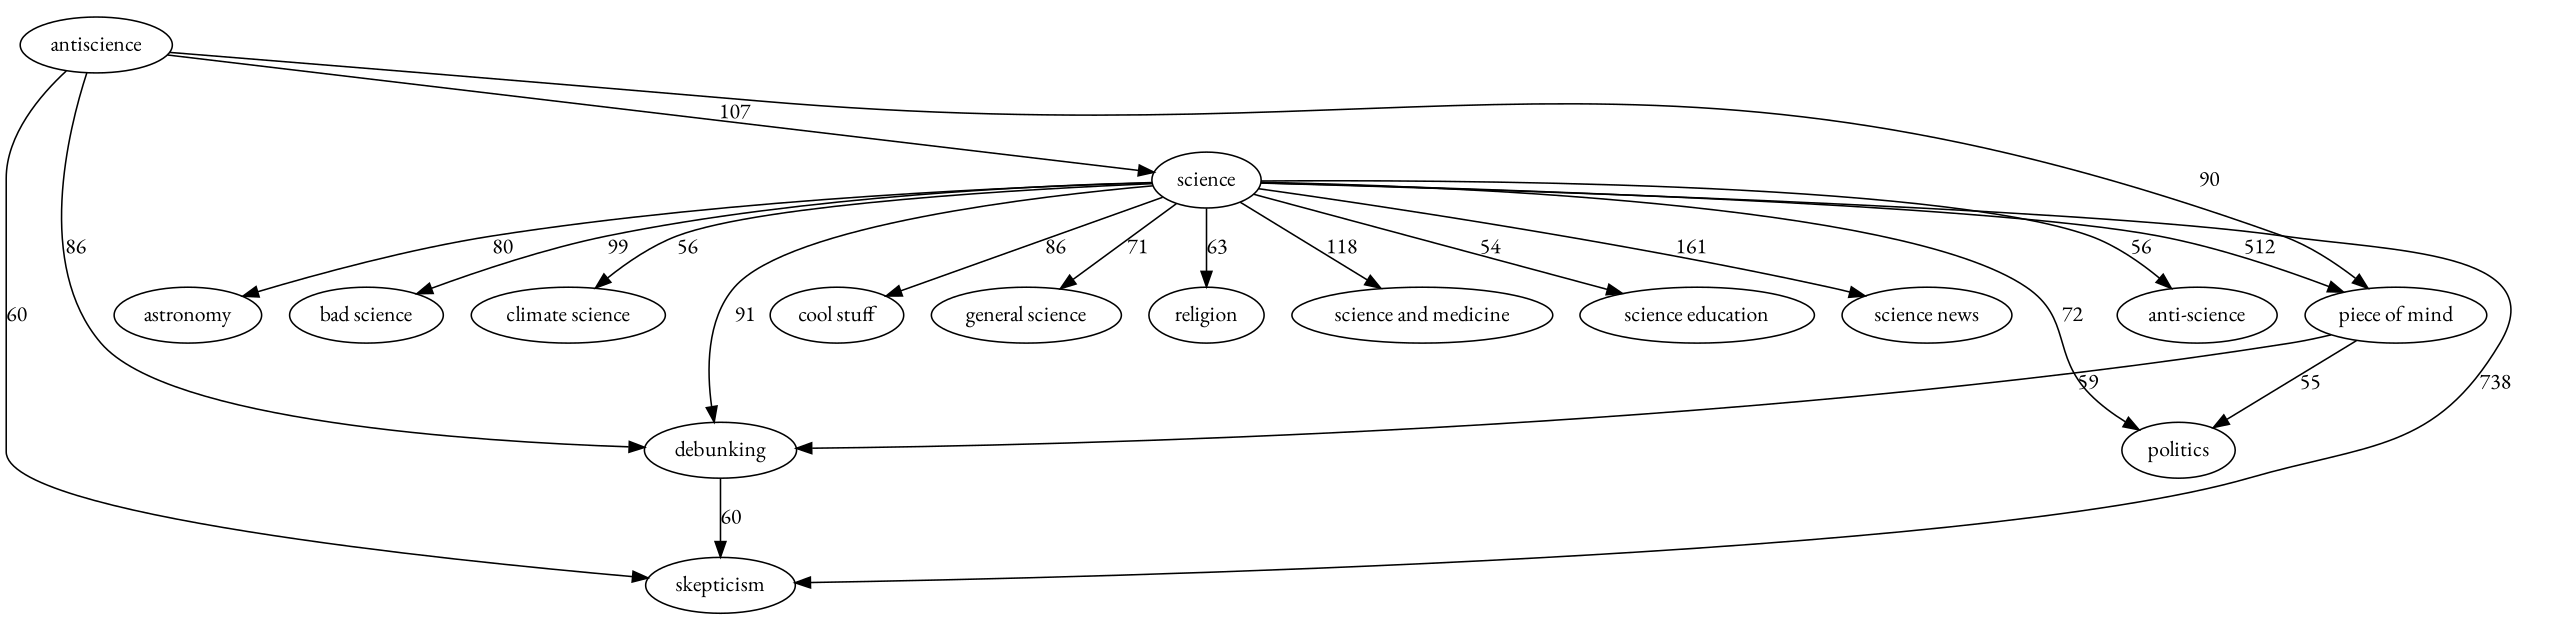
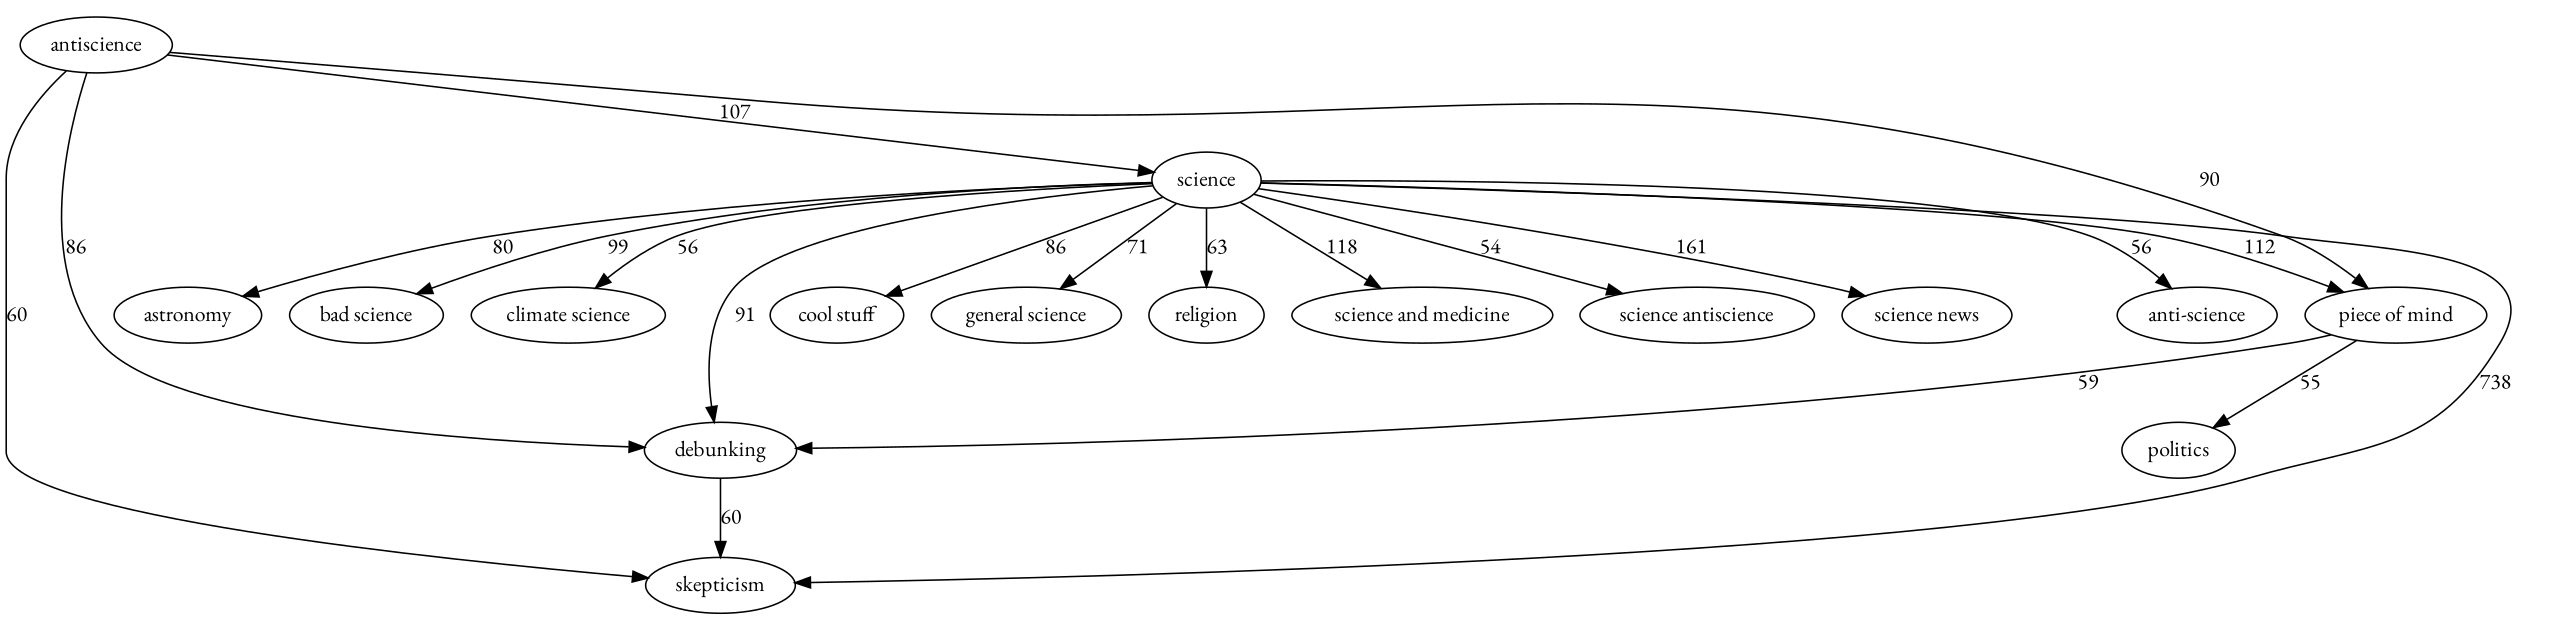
(1735, 213) -> none
(2260, 248) -> (2260, 248)
(1697, 315) -> (1697, 315)
